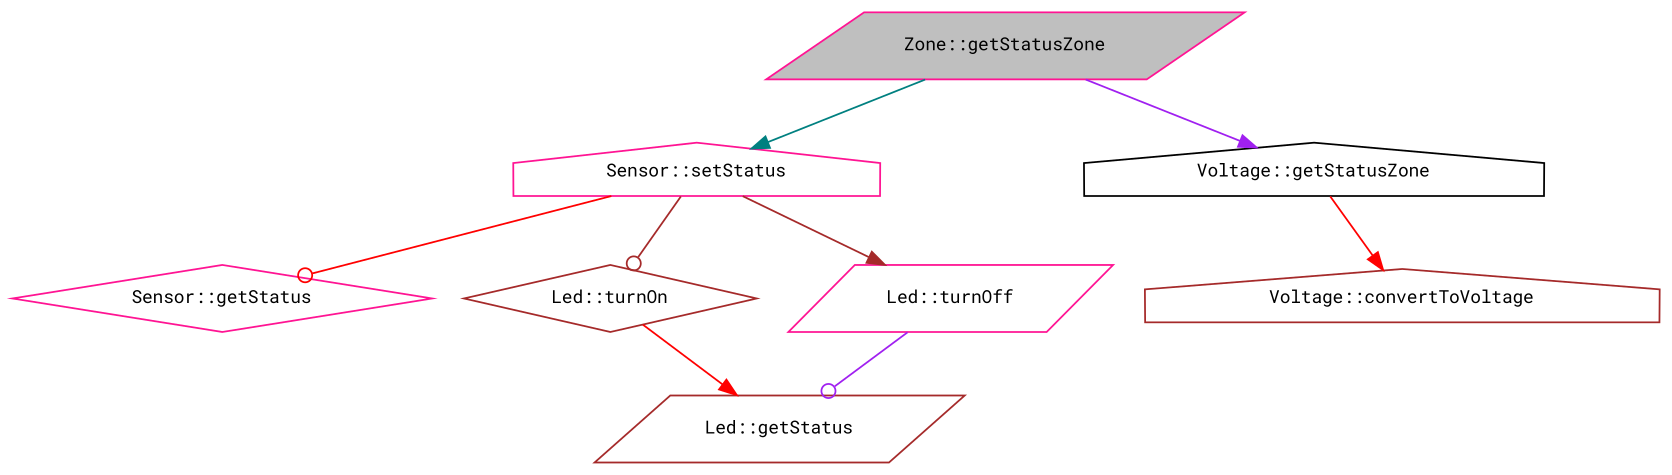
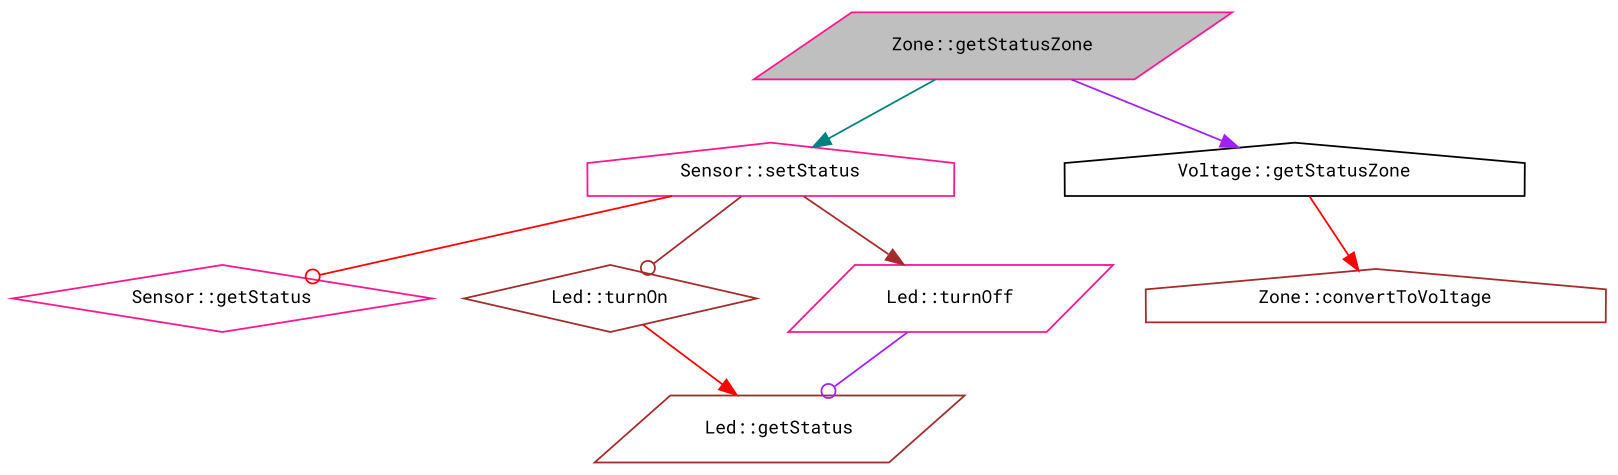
(1402, 298) -> (1376, 298)
